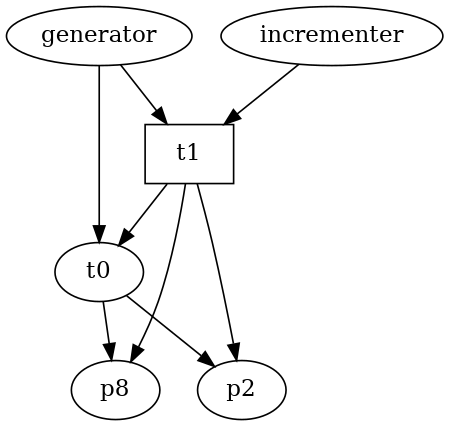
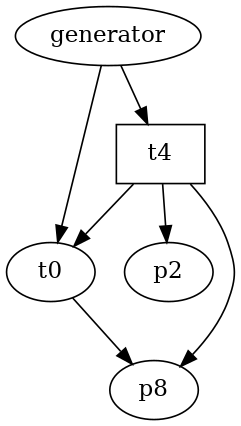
(332, 36) -> none
(189, 154) -> (161, 154)
(164, 326) -> none
